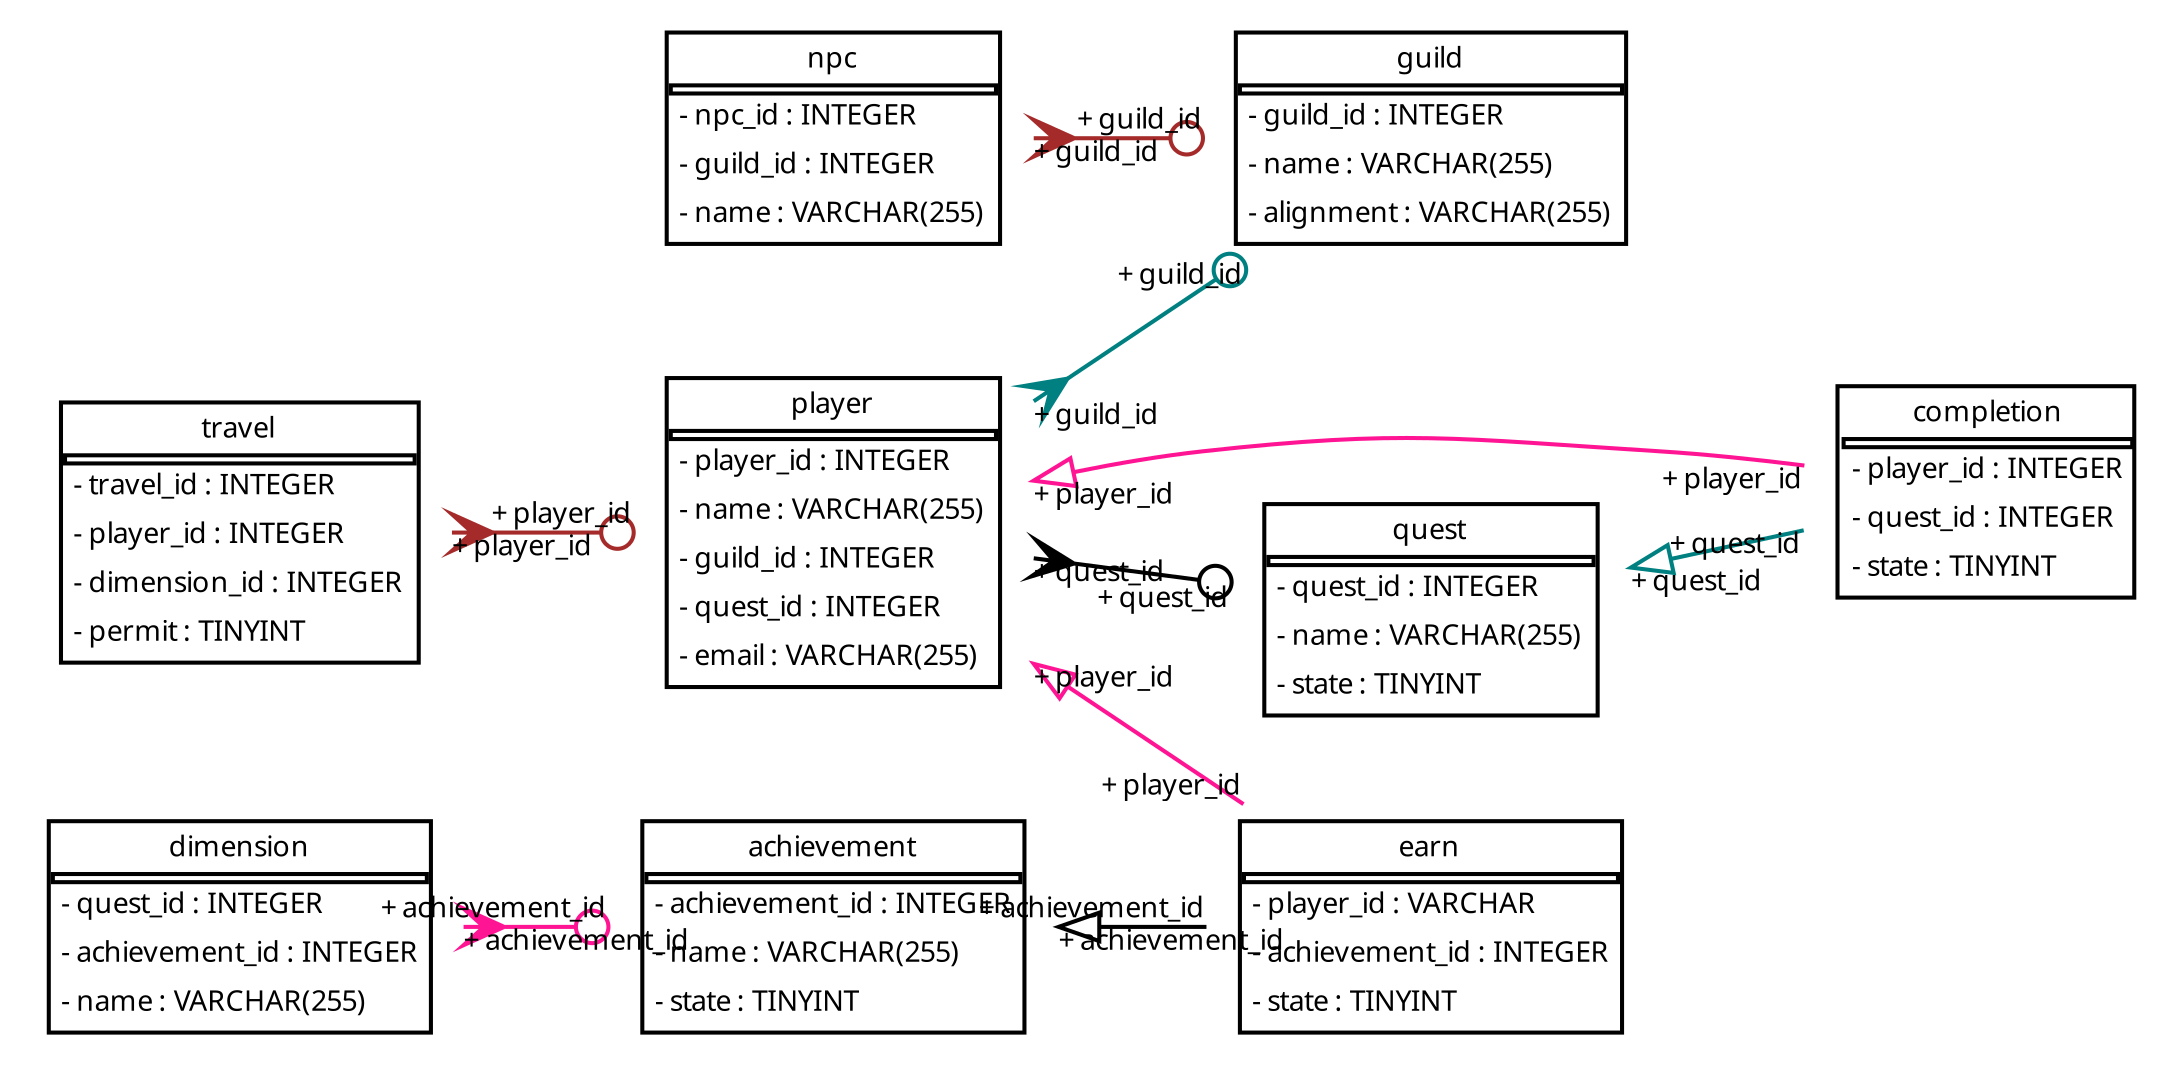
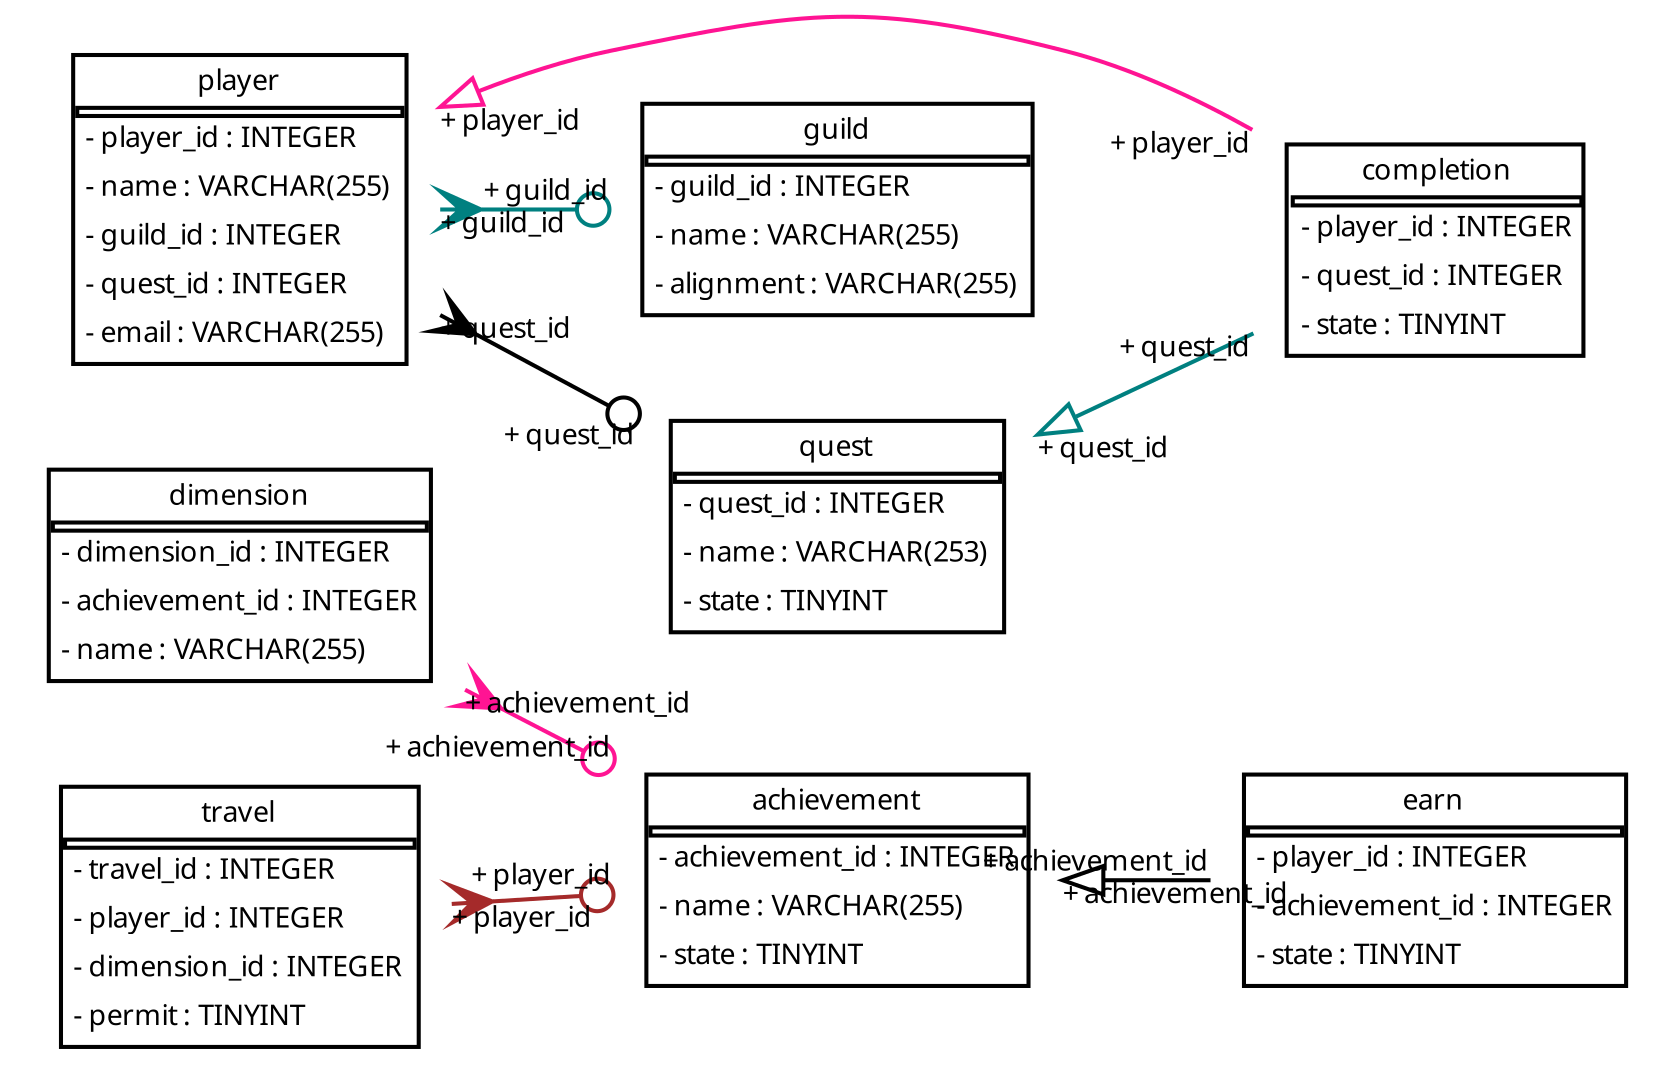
(833, 138) -> none
(547, 533) -> (536, 899)
(1431, 636) -> (837, 553)
(1156, 745) -> none
(193, 905) -> (228, 553)
(1394, 905) -> (1392, 858)
